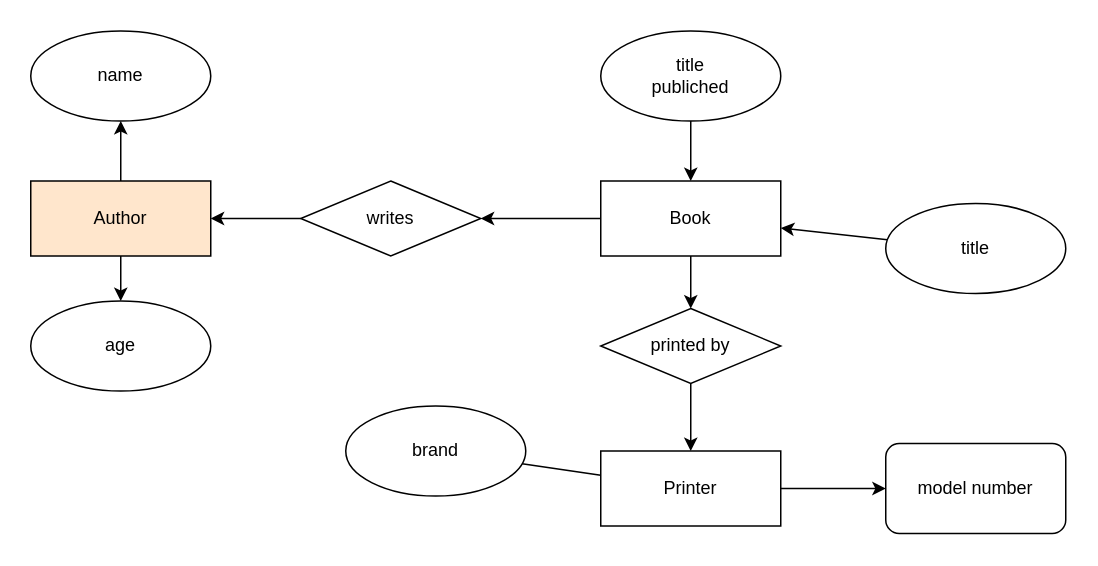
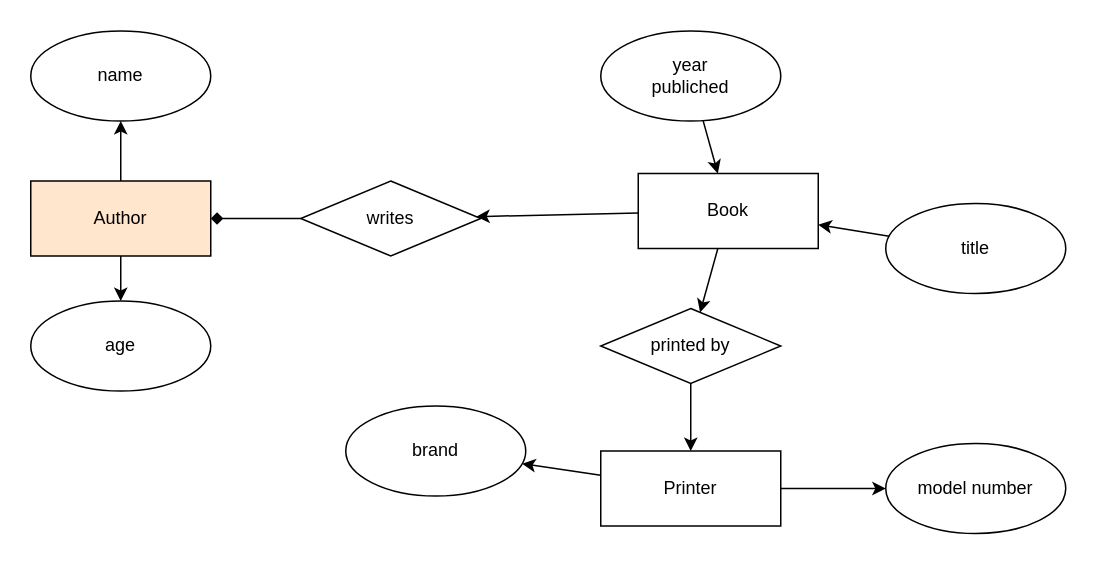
(691, 76) -> (691, 76)
(222, 218) -> (223, 218)
(691, 218) -> (728, 211)
(529, 464) -> (534, 465)
(976, 488) -> (976, 488)
